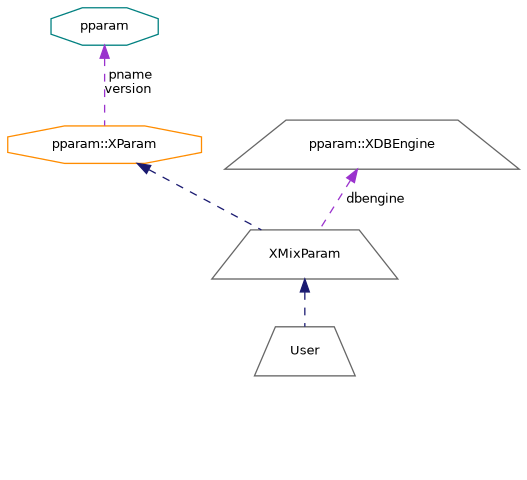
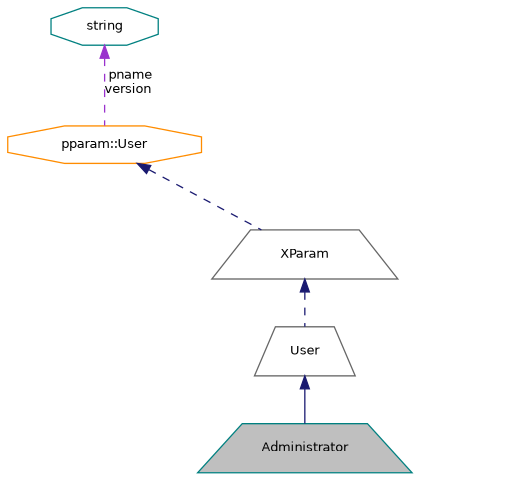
(105, 26) -> (105, 26)
(105, 145) -> (105, 145)
(372, 145) -> none
(305, 254) -> (305, 254)
none -> (305, 448)
